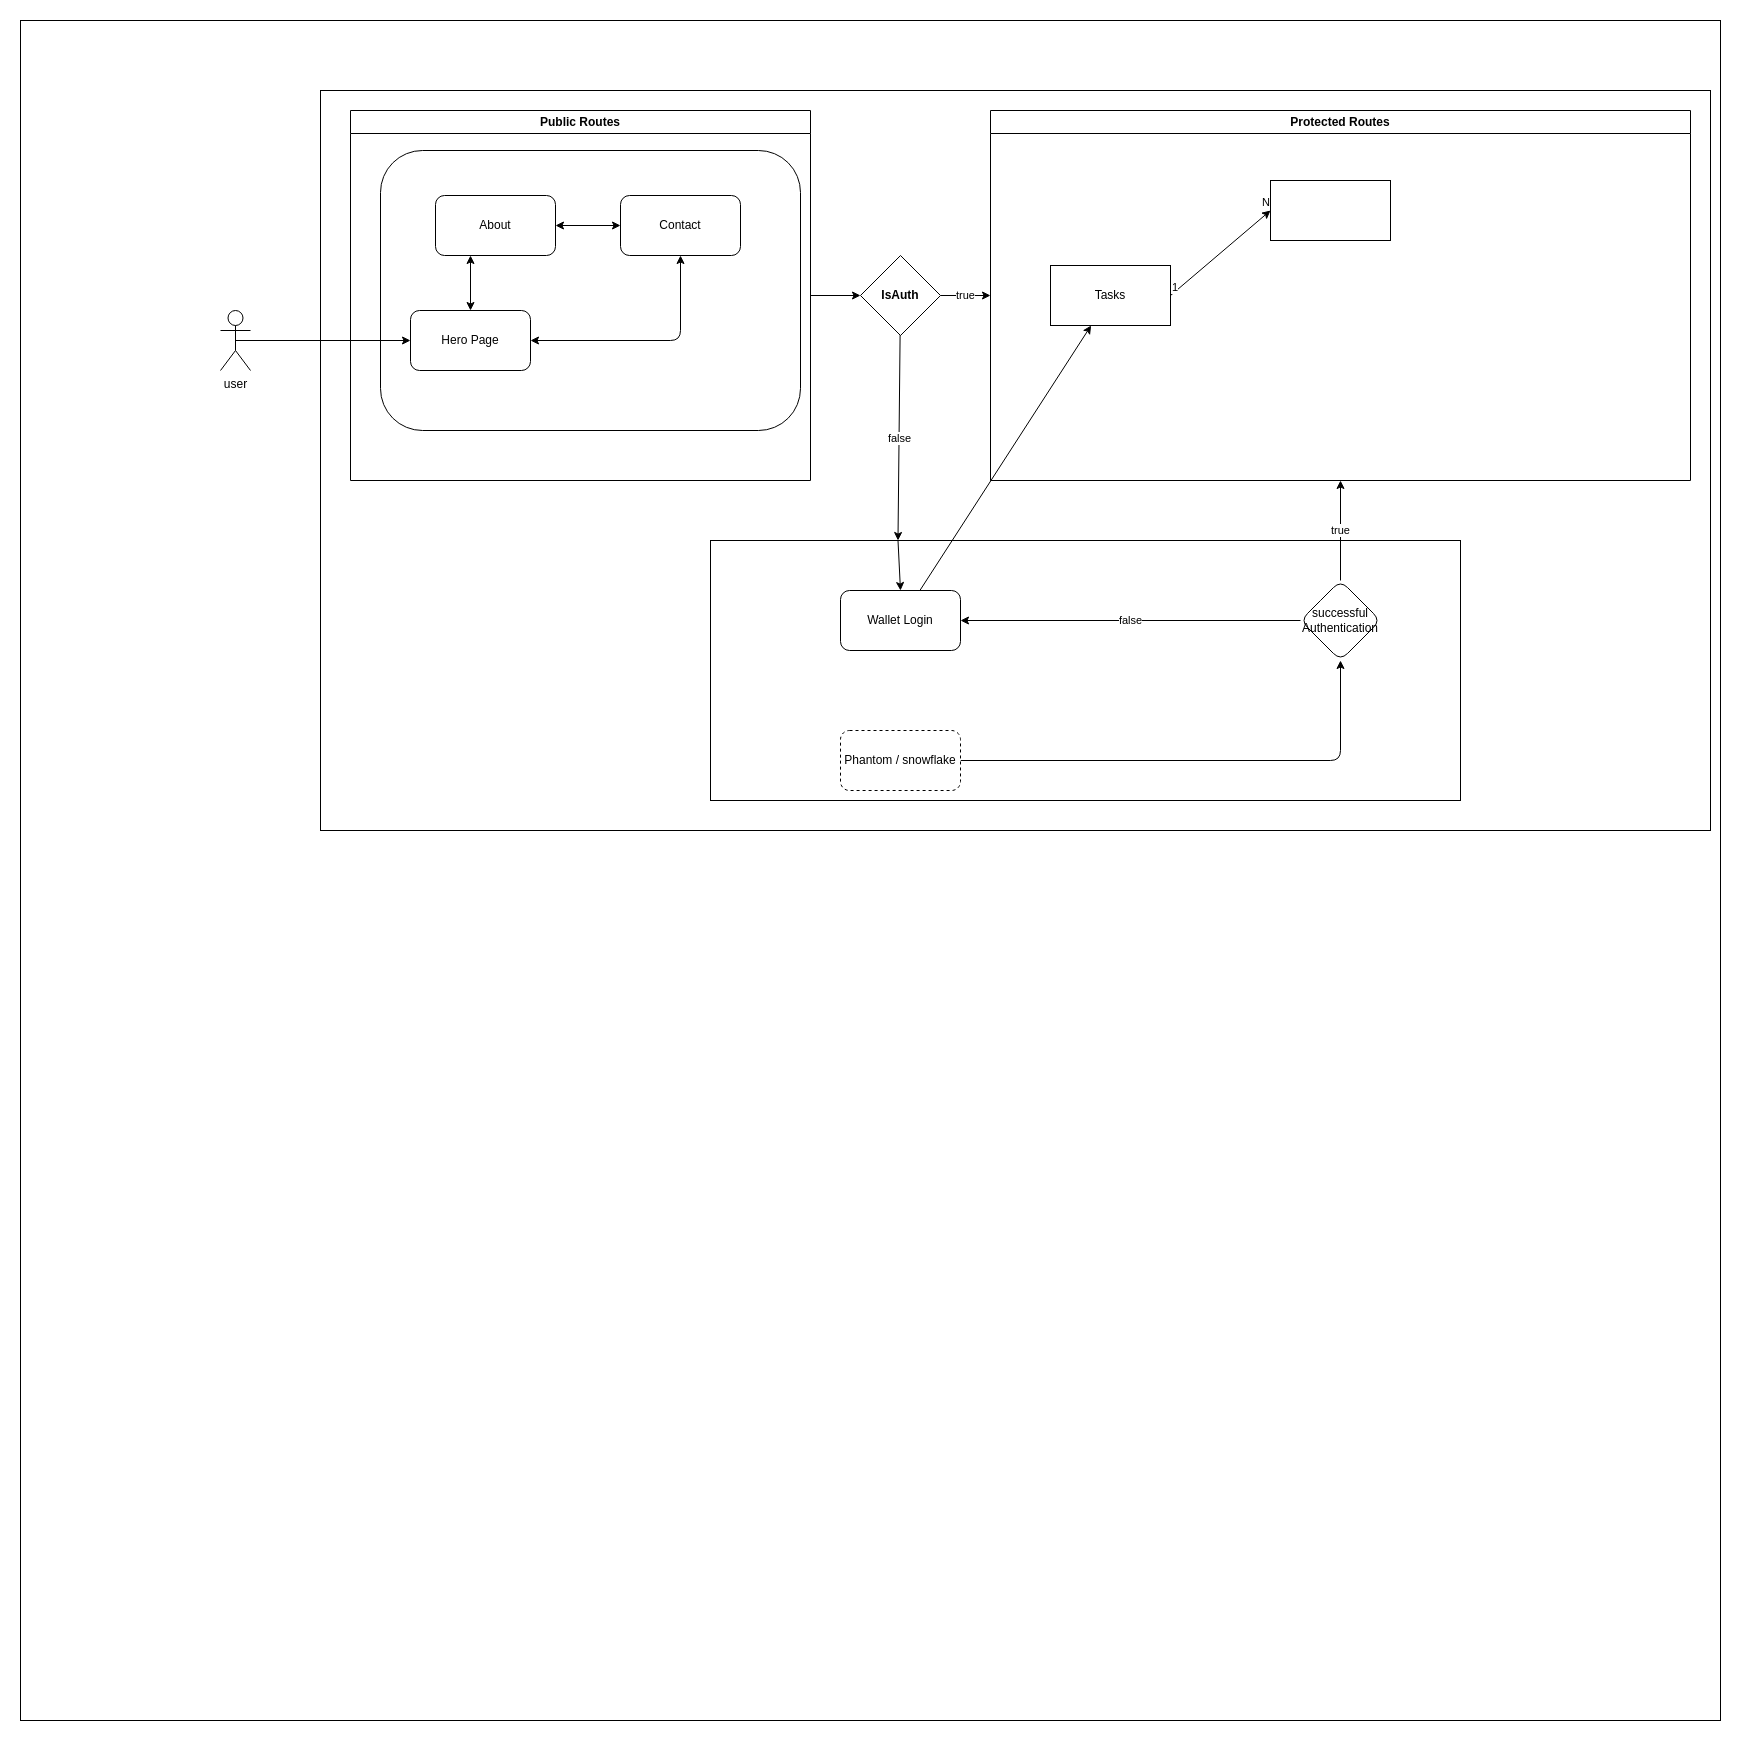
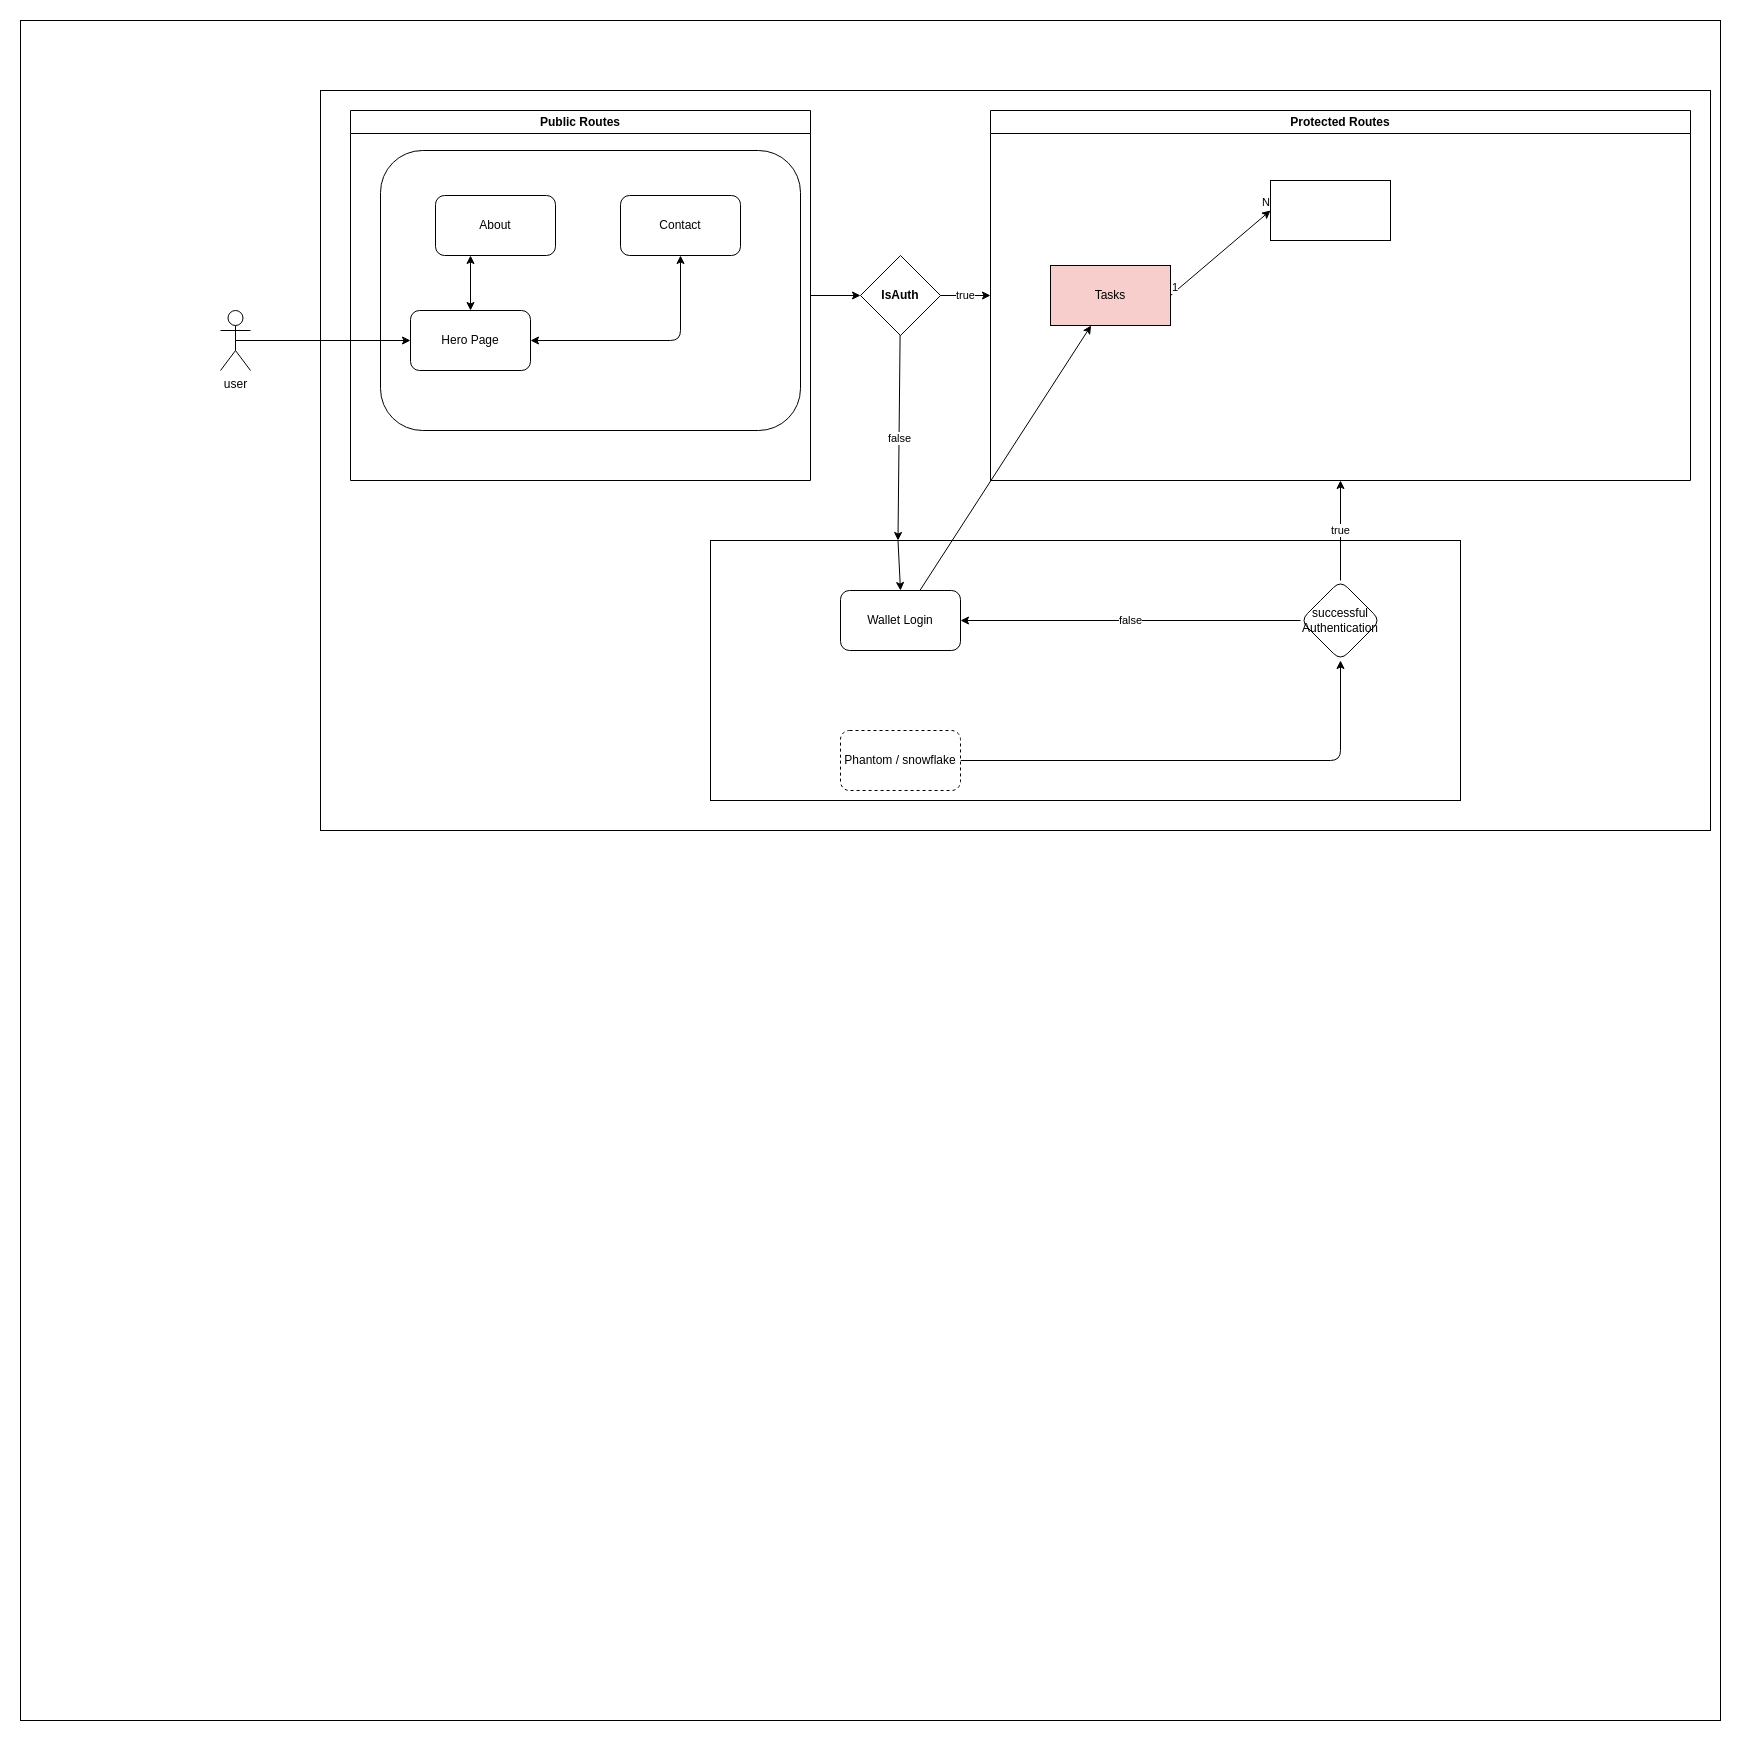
(588, 226) -> none
(1111, 296) -> (1111, 296)
